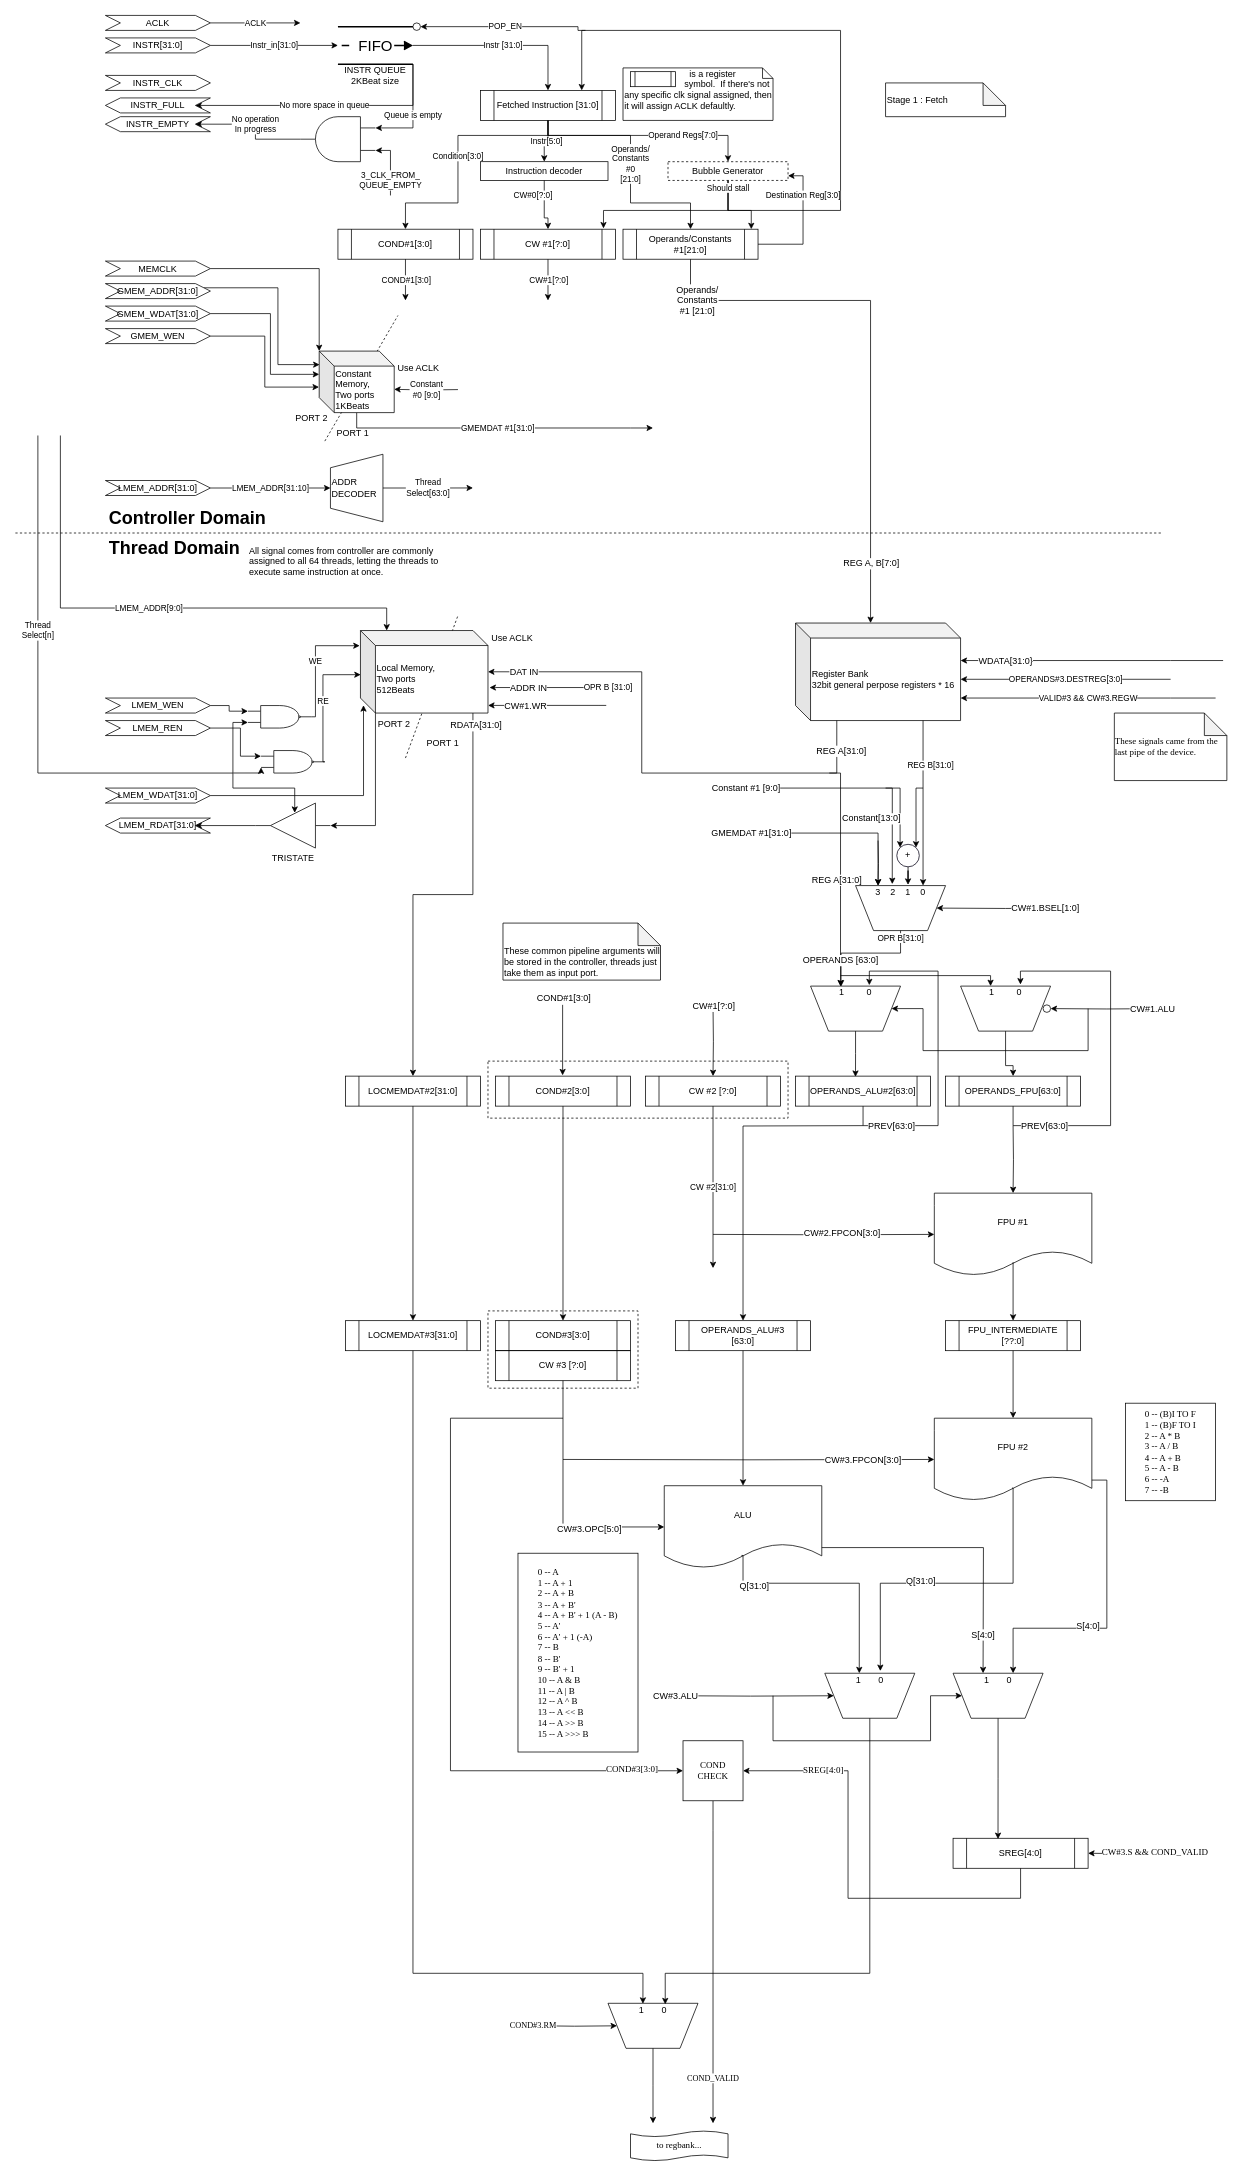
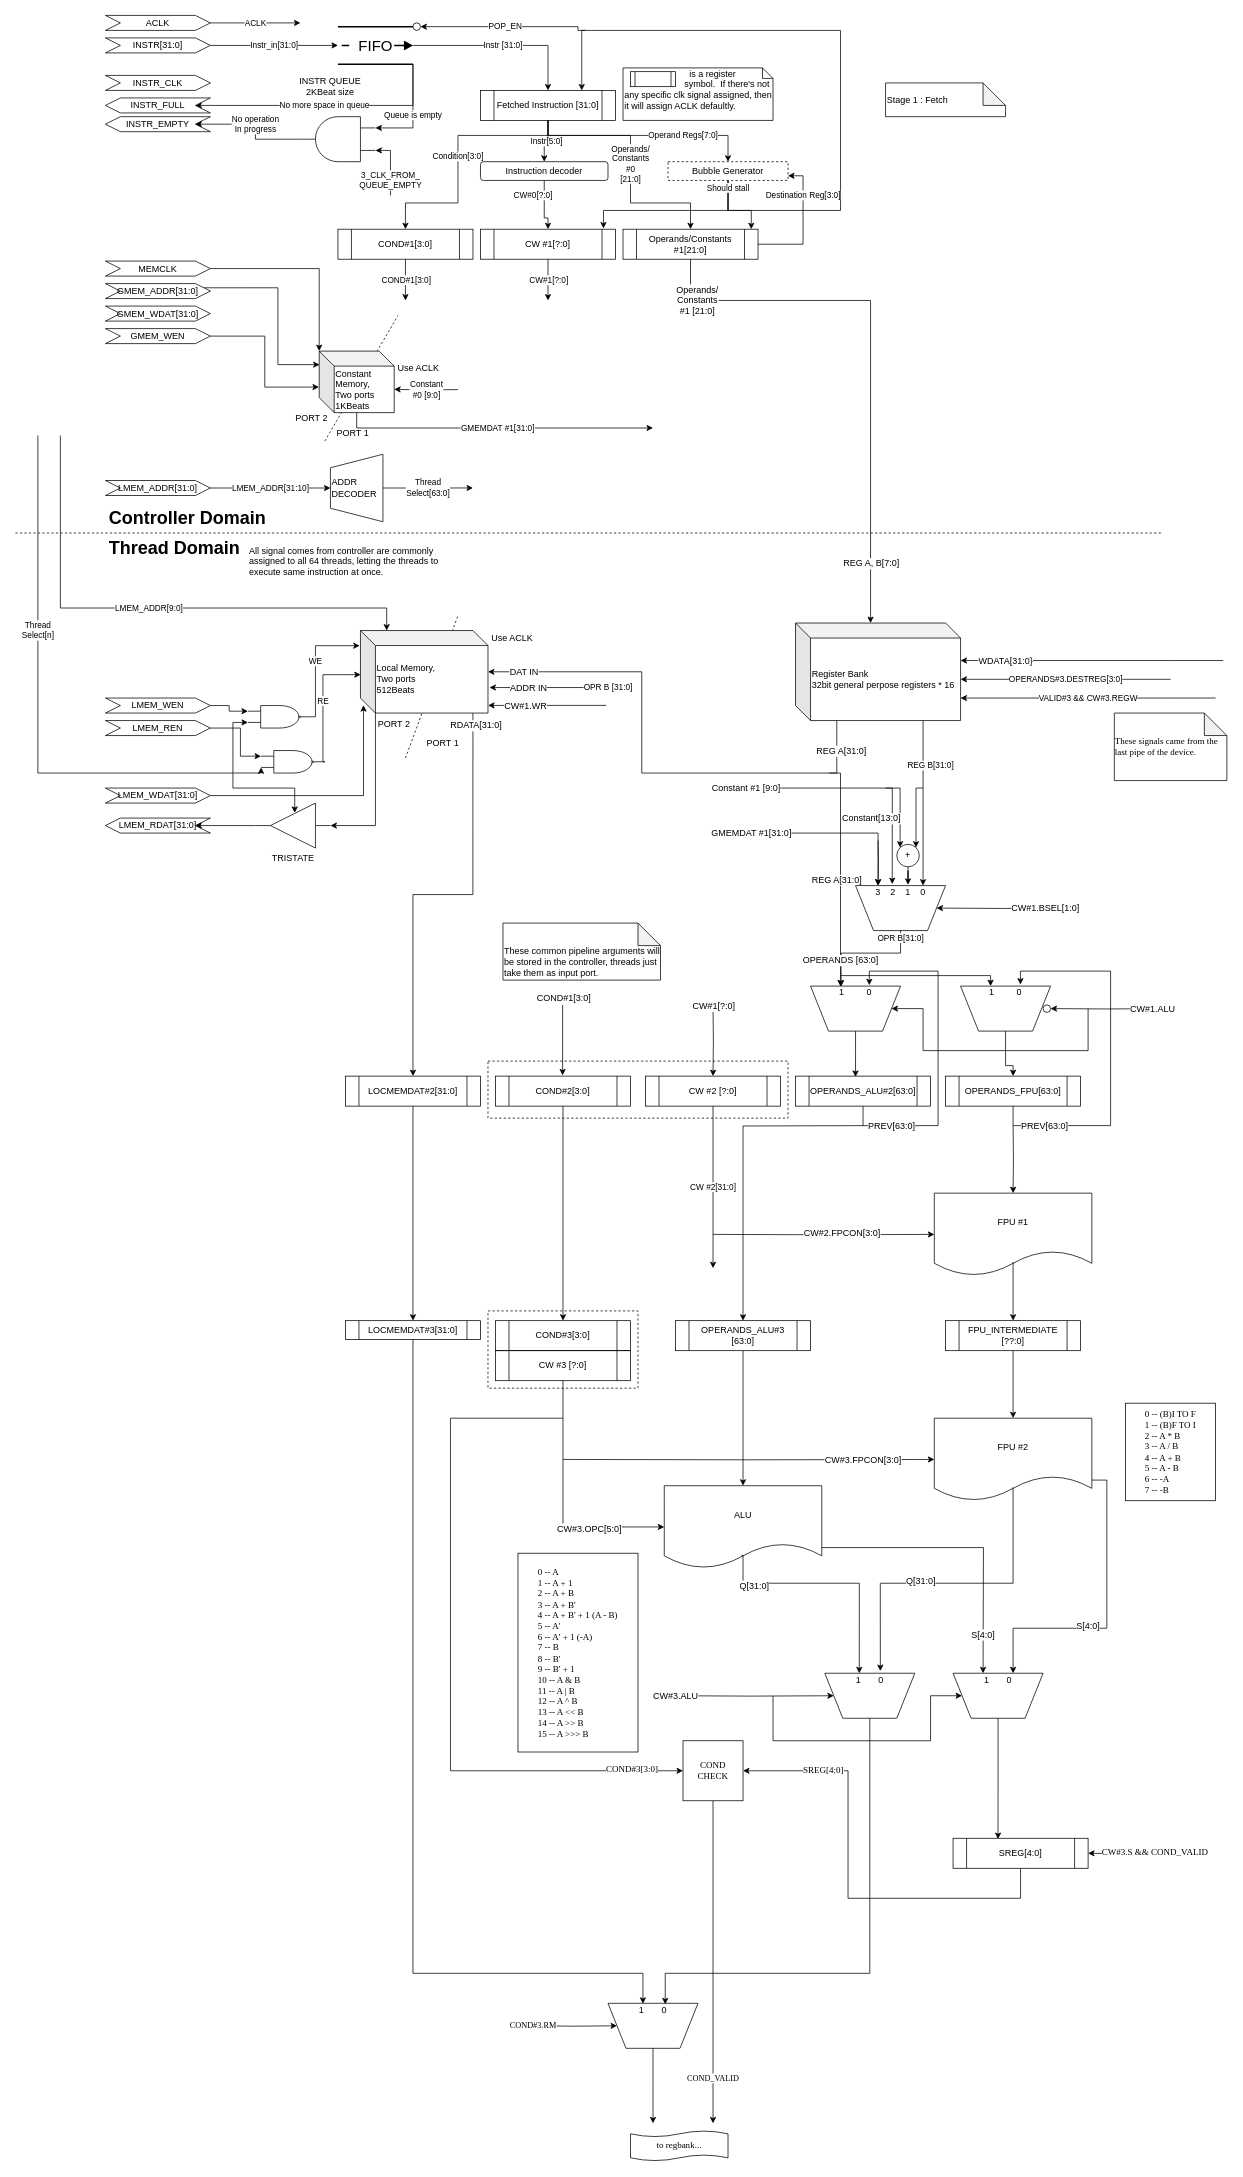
(375, 75) -> (330, 87)
(544, 171) -> (544, 171)
(270, 335) -> none
(413, 1335) -> (413, 1330)
